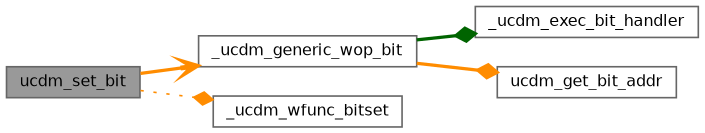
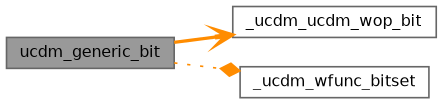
(587, 22) -> none
(308, 51) -> (335, 22)
(73, 82) -> (90, 53)
(587, 82) -> none
